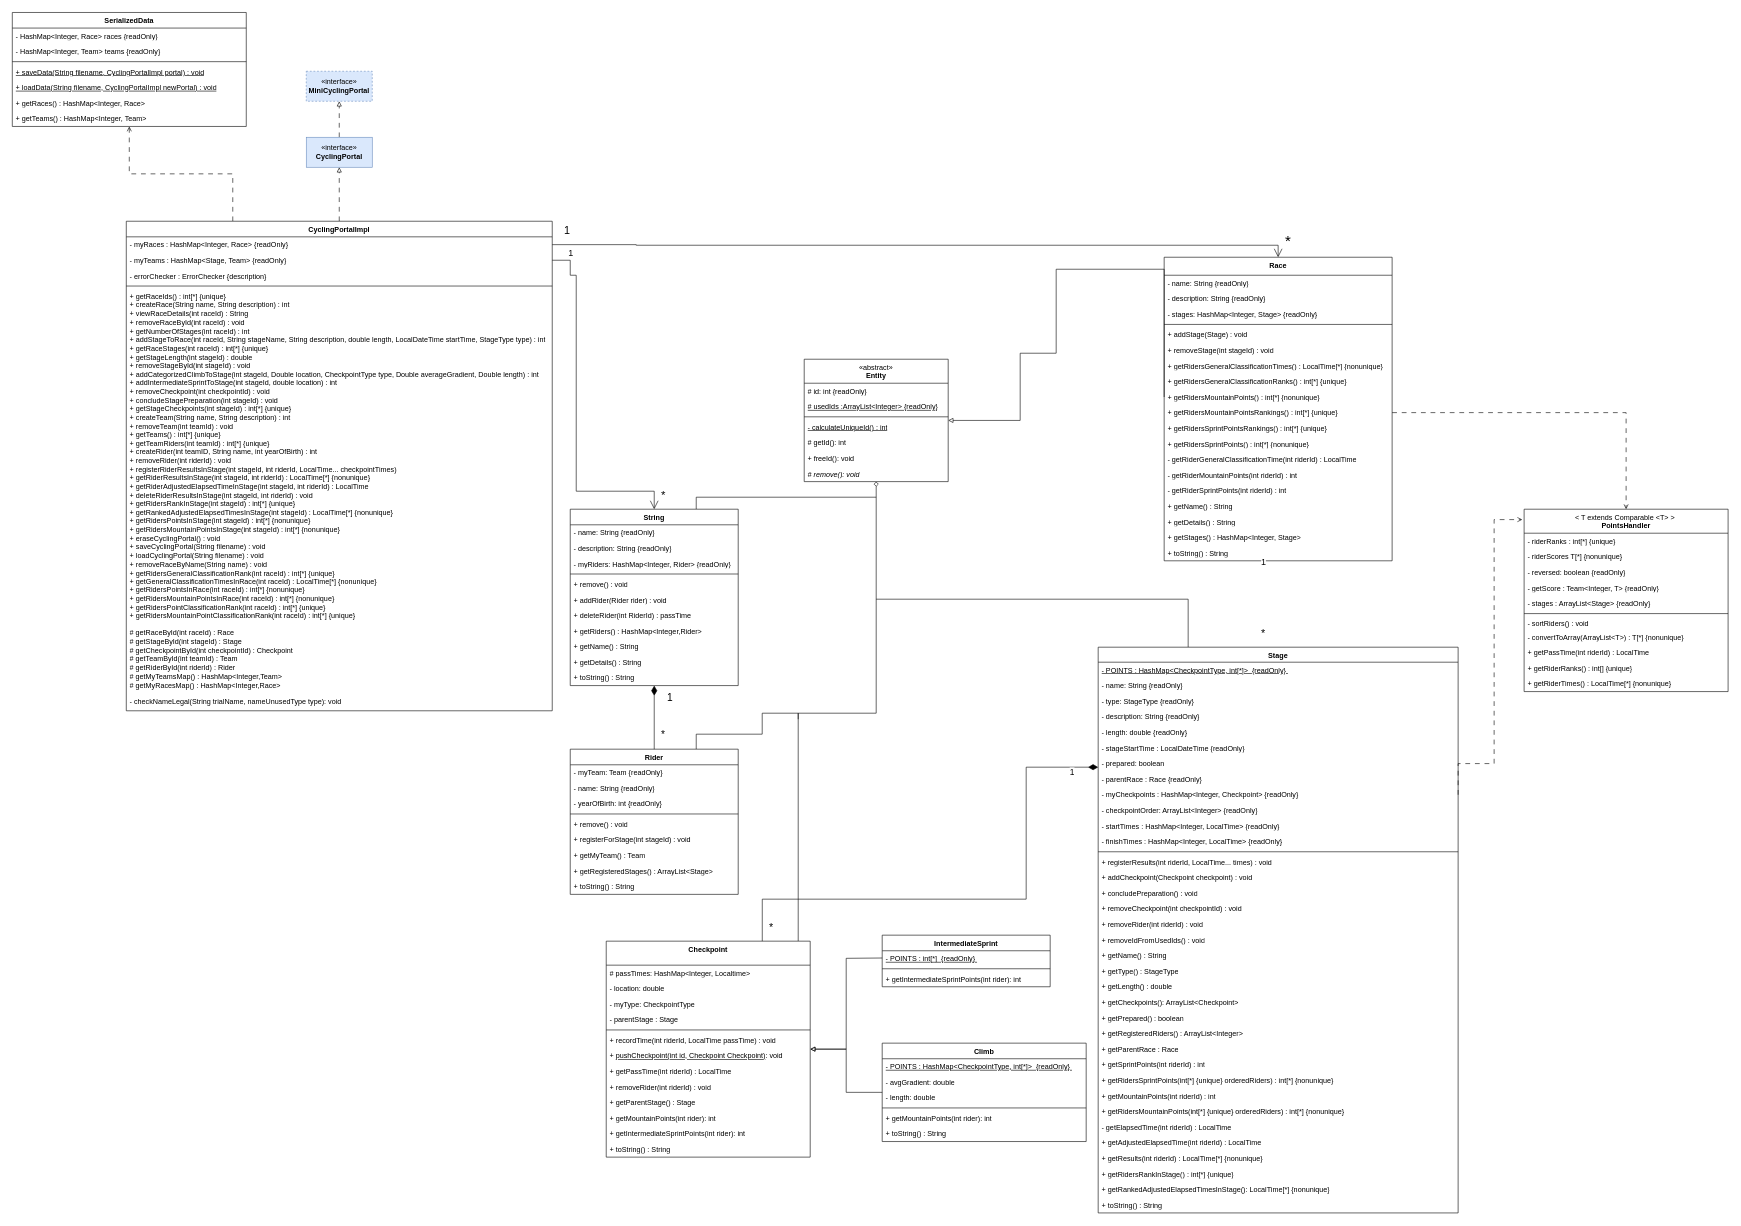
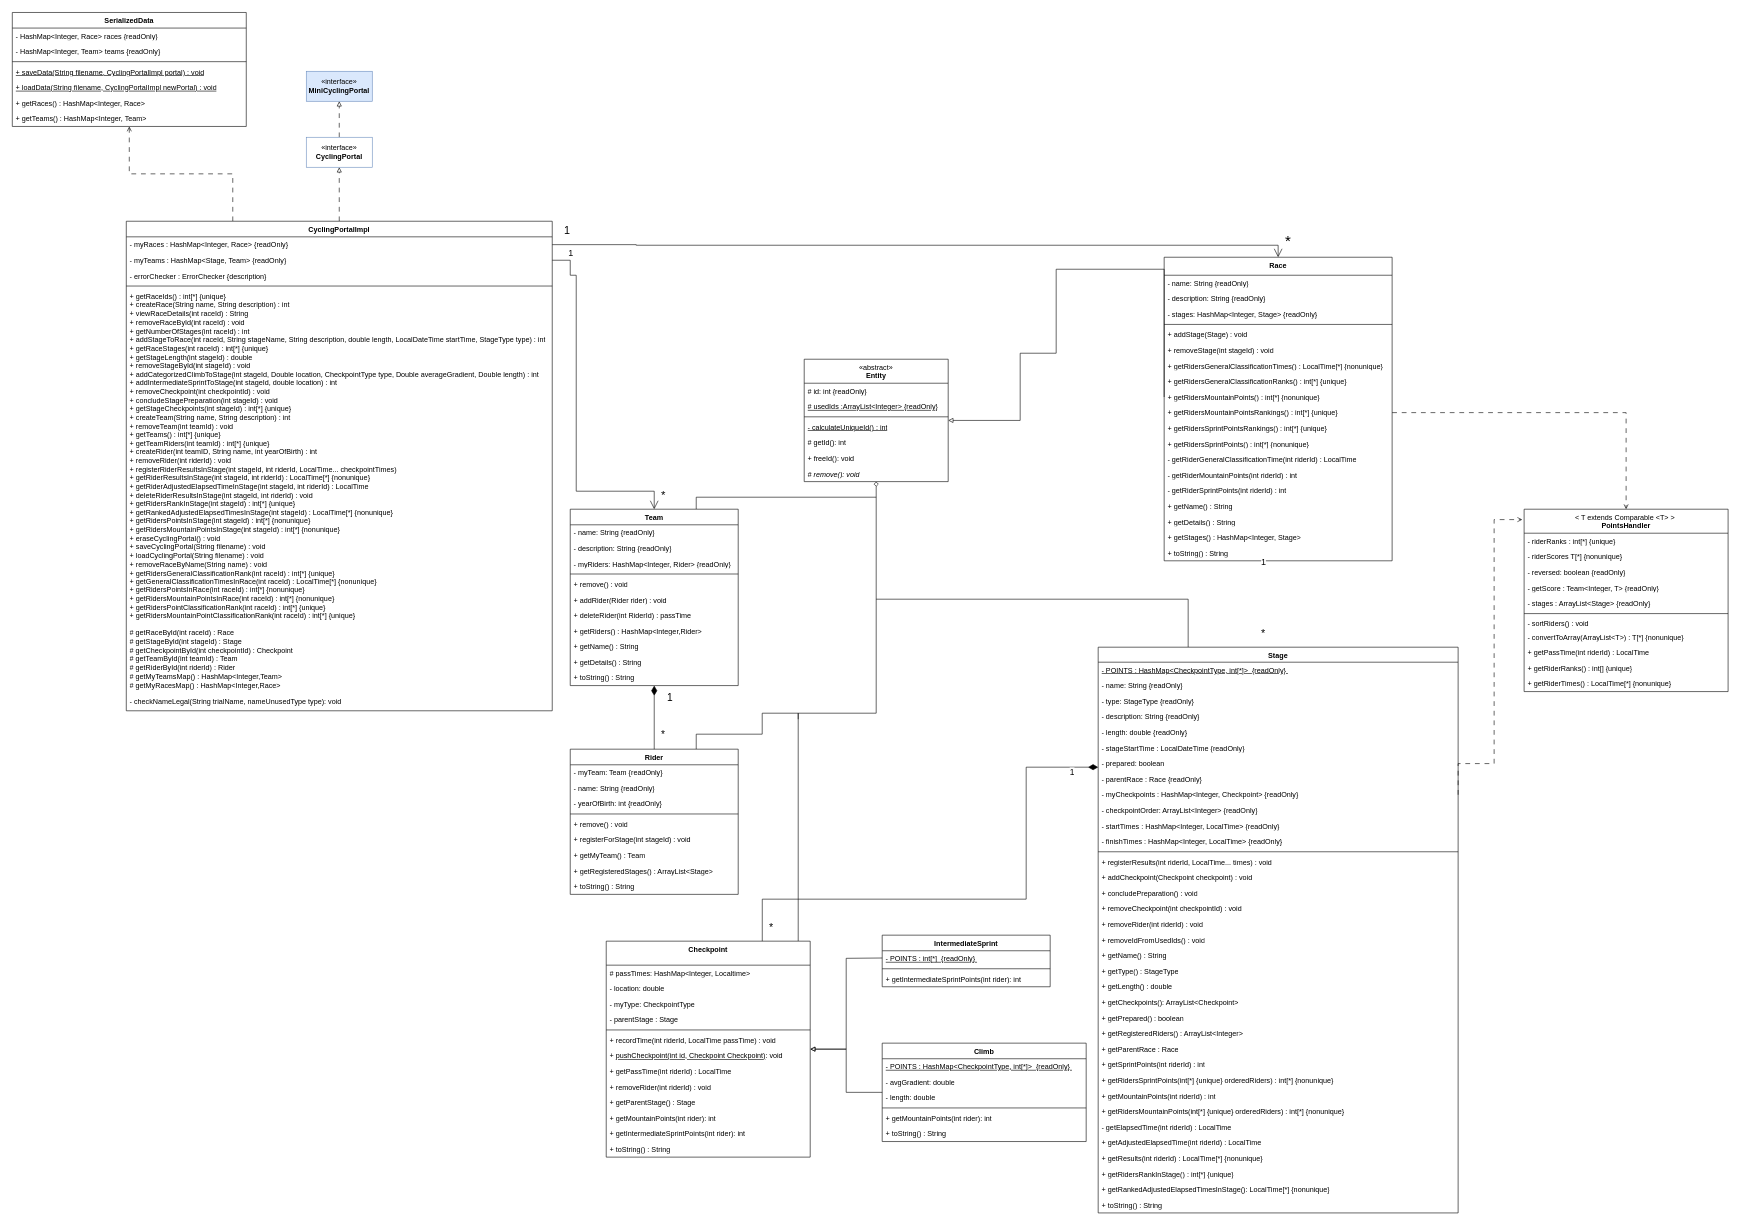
(339, 86) -> (339, 86)
(339, 152) -> (339, 152)
(654, 518) -> (654, 518)
